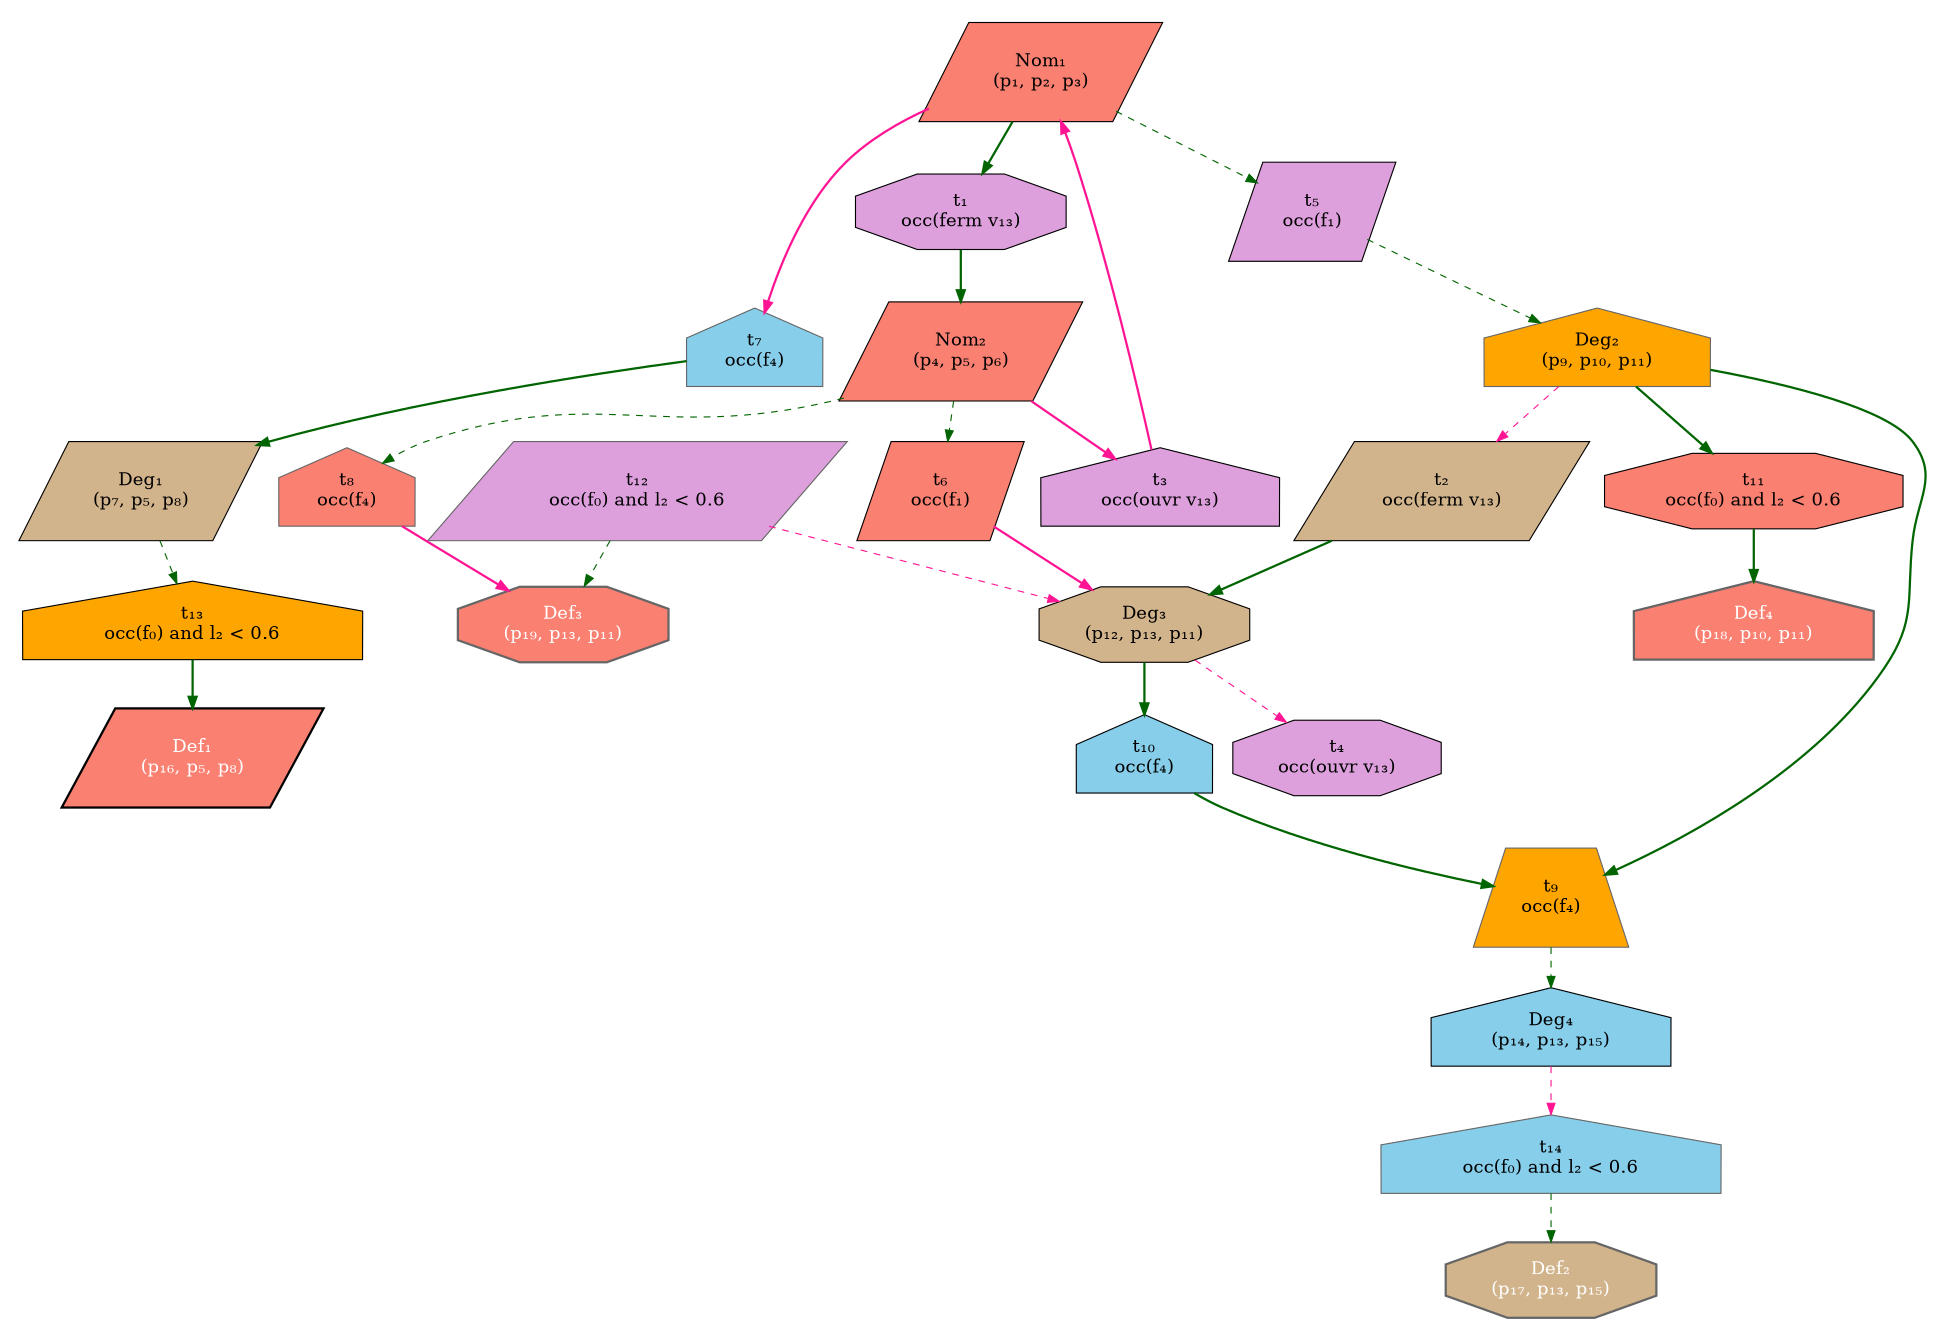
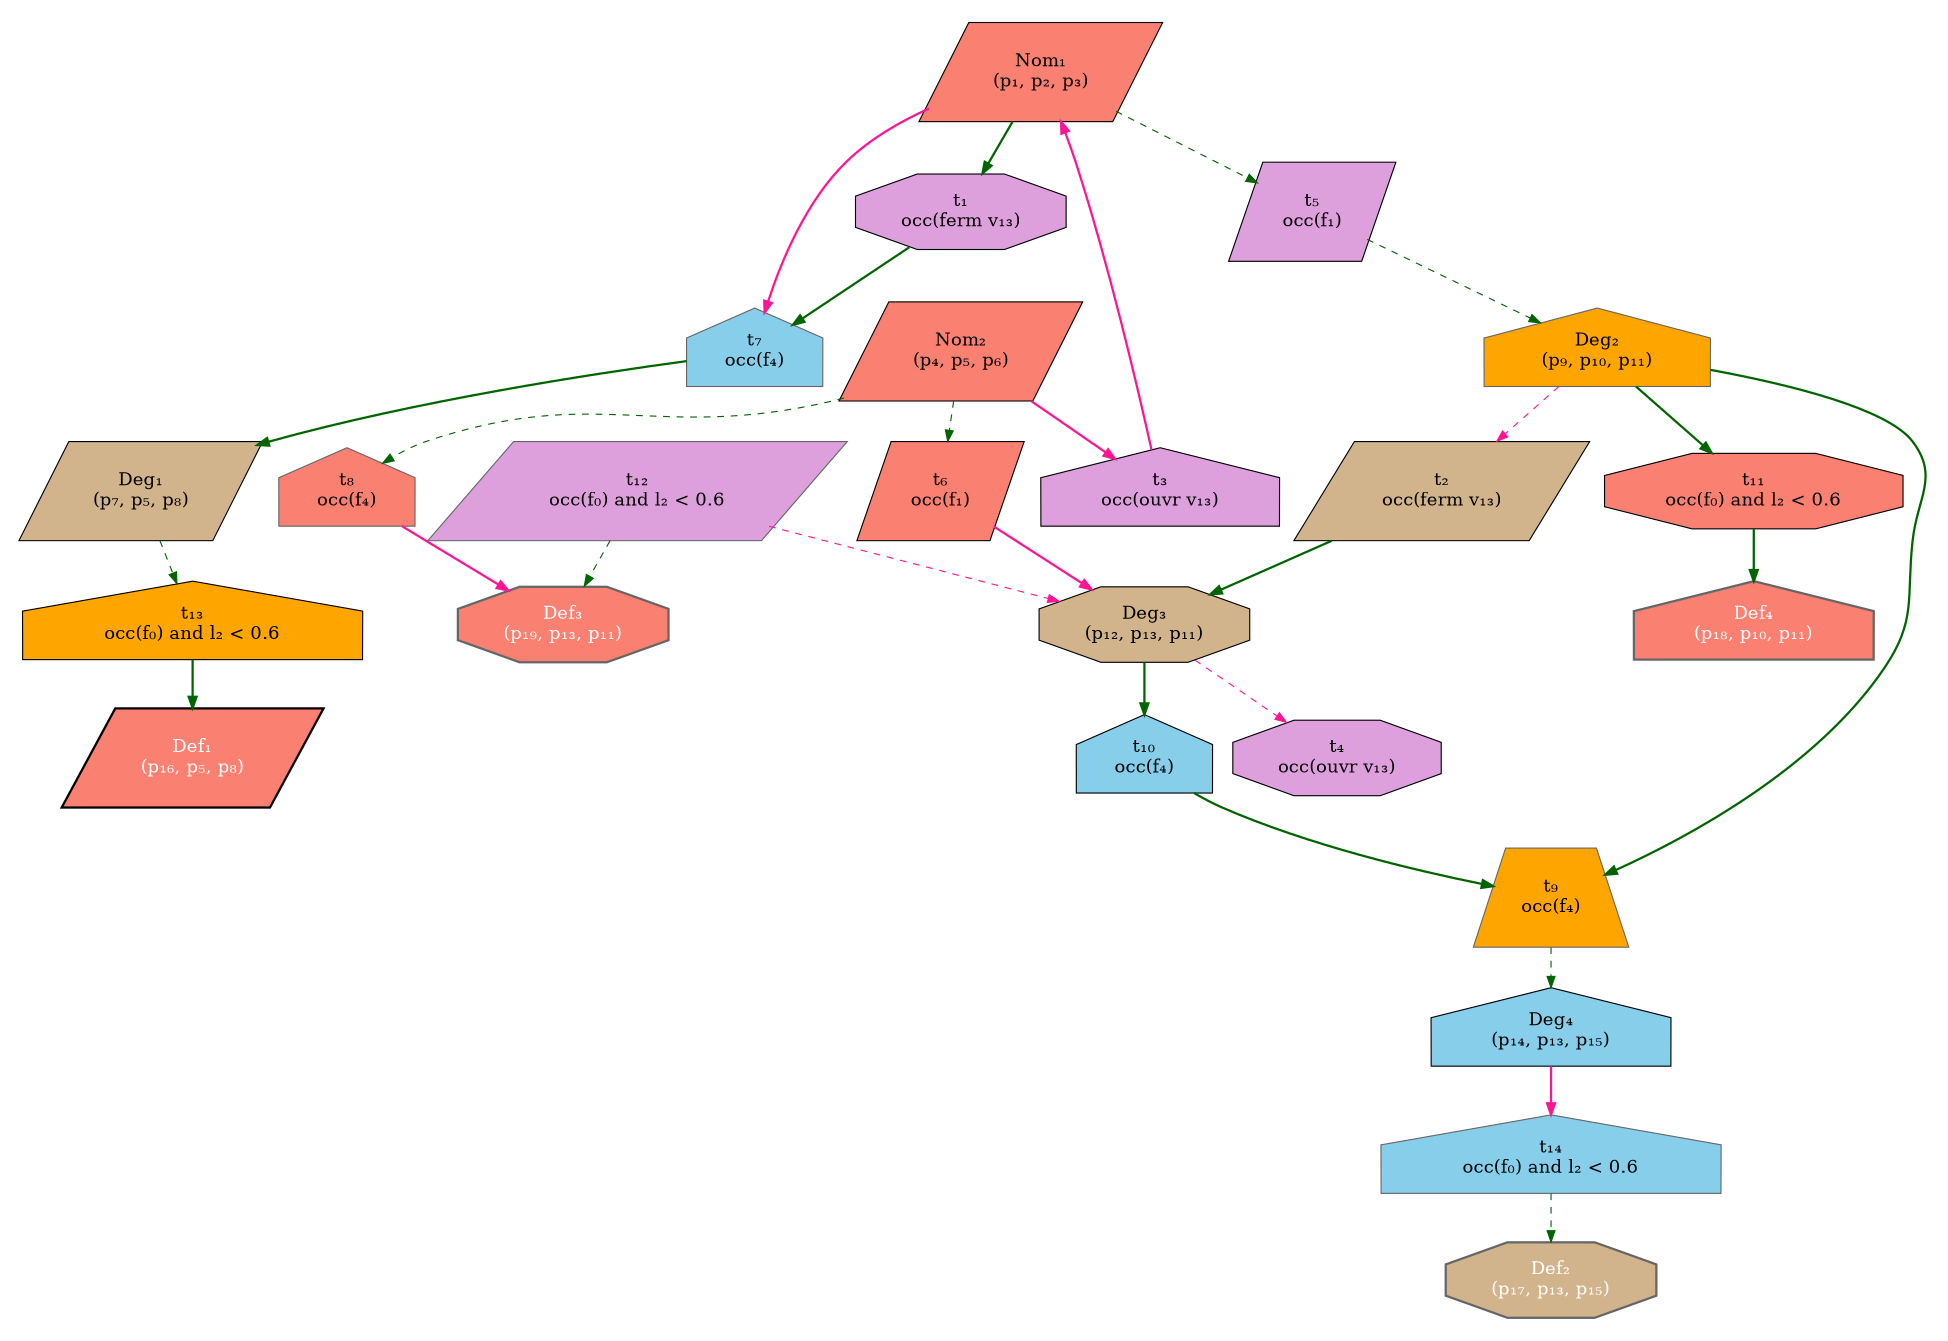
(961, 270) -> (856, 283)
(1551, 1085) -> (1551, 1085)
